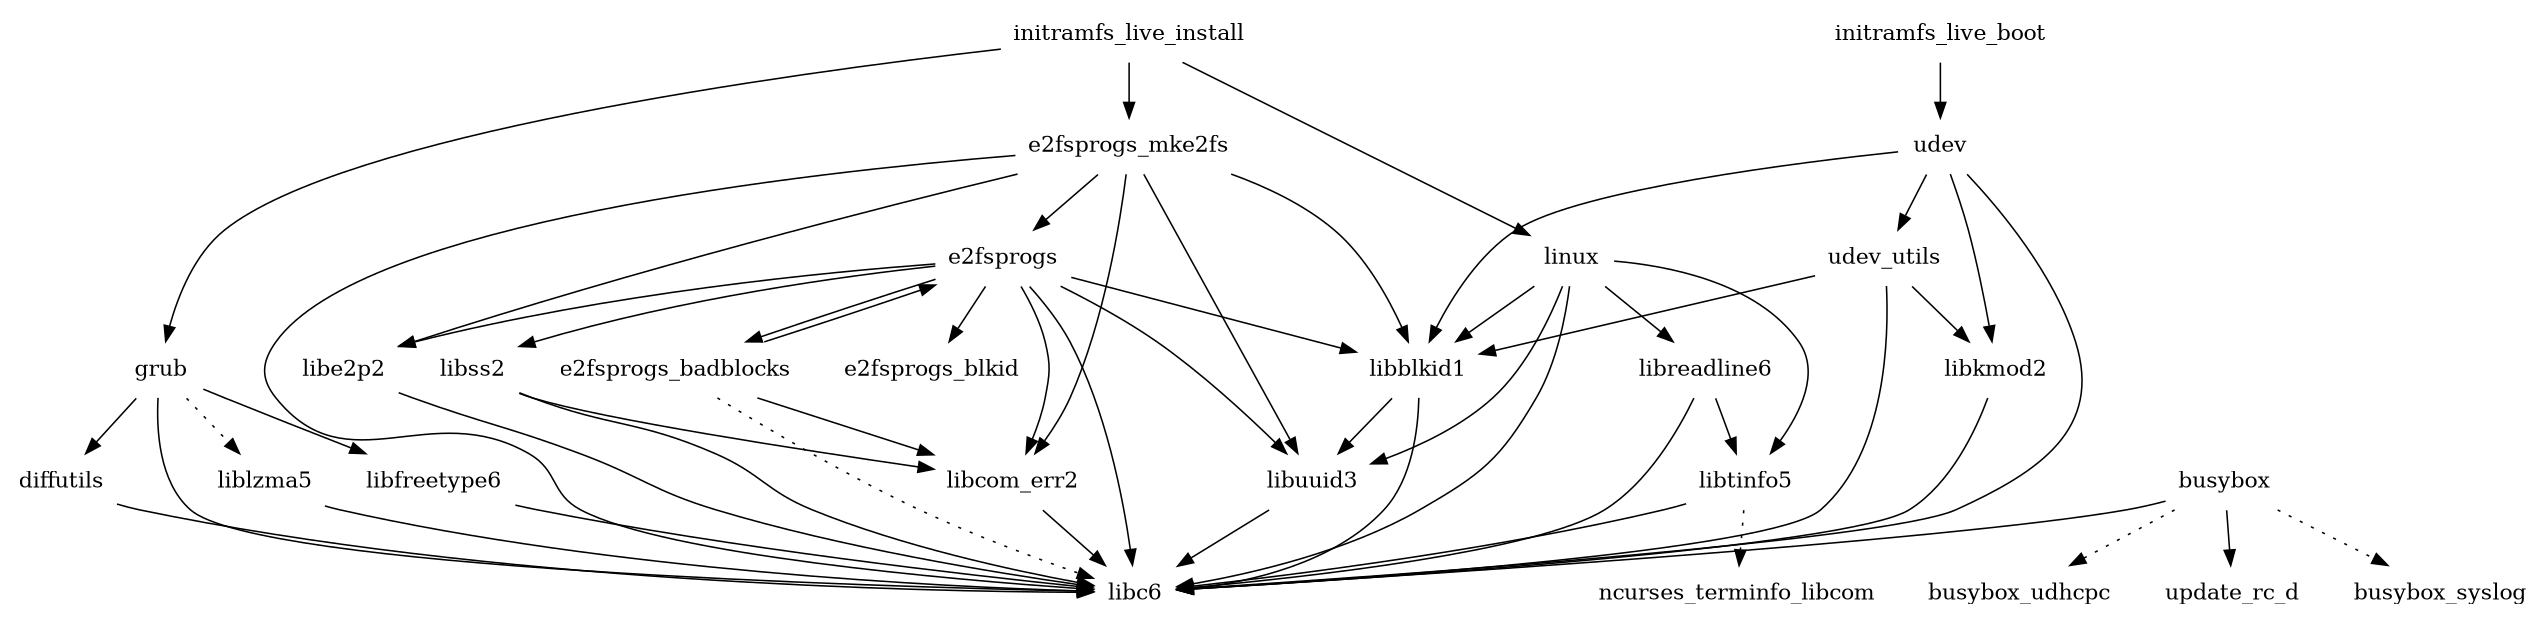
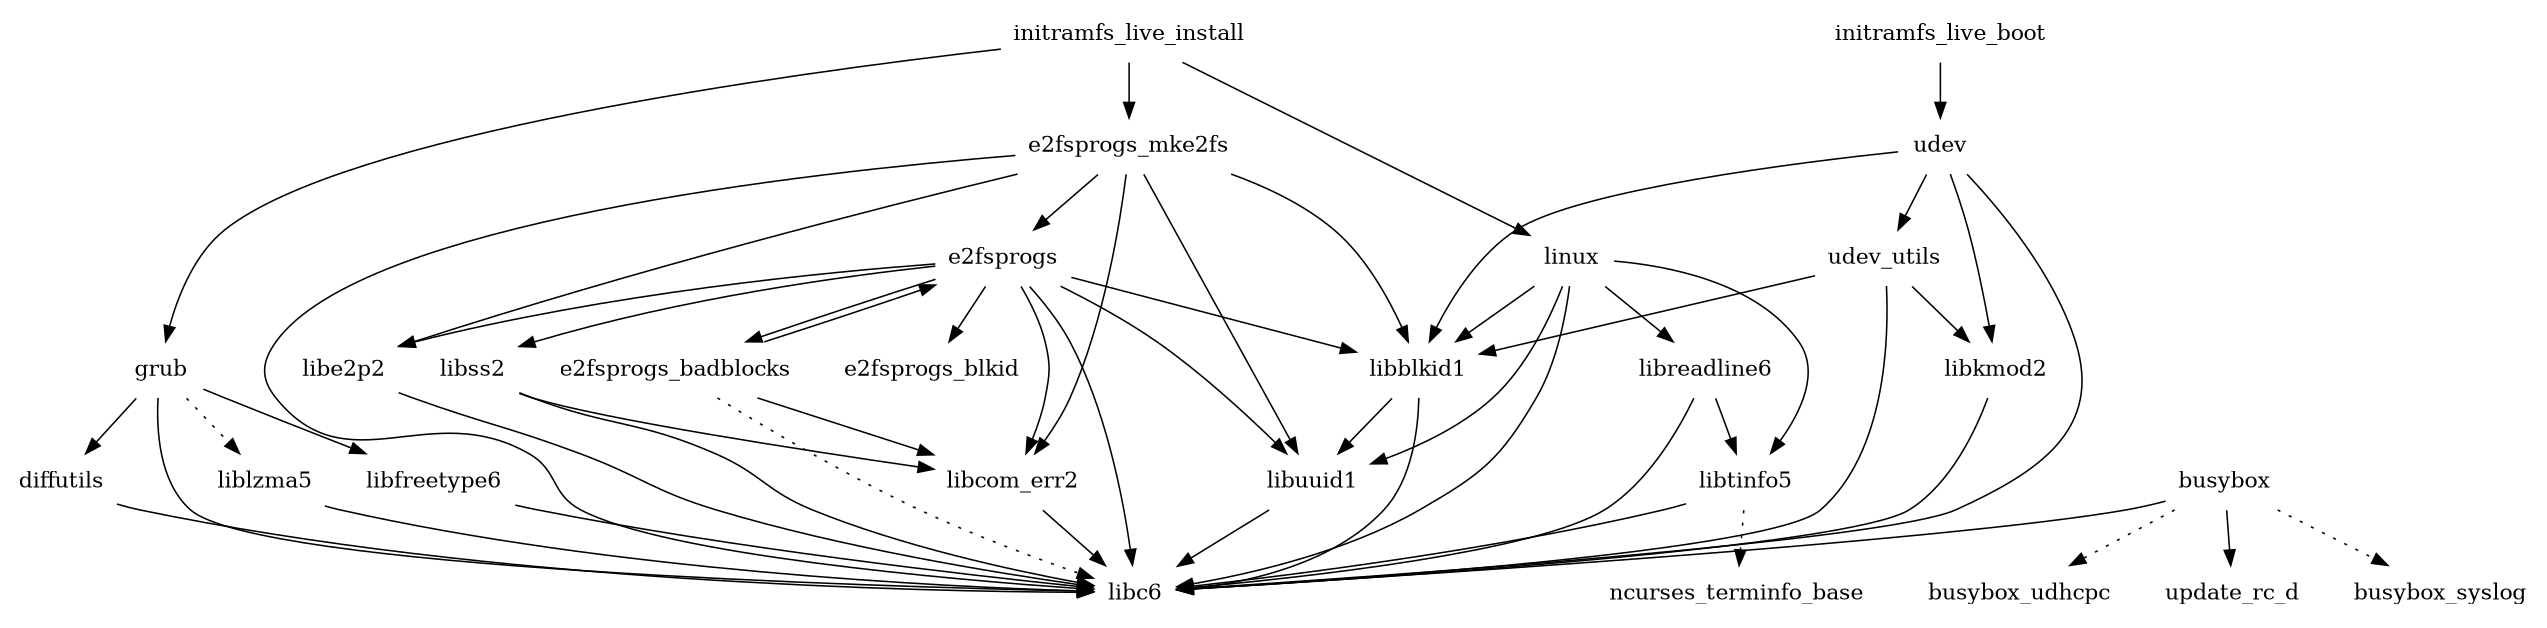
(1312, 482) -> (1312, 482)
(1737, 594) -> (1737, 594)
